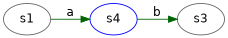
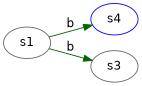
(70, 13) -> (71, 24)
(153, 19) -> (67, 53)
